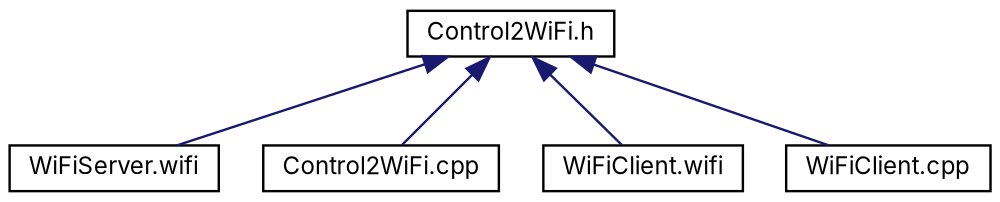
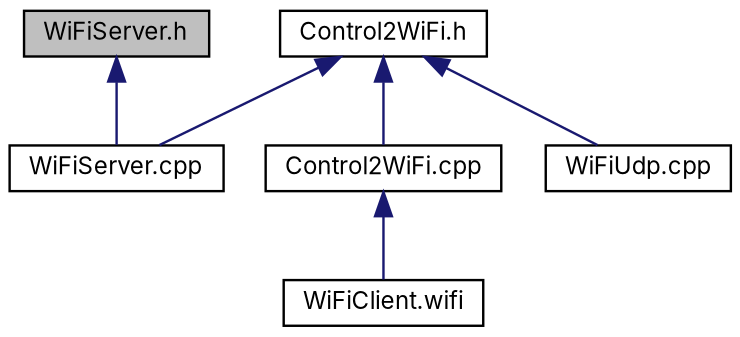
none -> (117, 34)
(586, 110) -> (383, 248)
(114, 168) -> (117, 168)
(888, 168) -> (638, 168)
